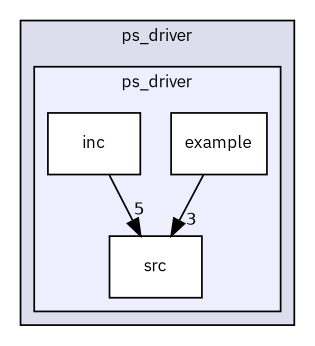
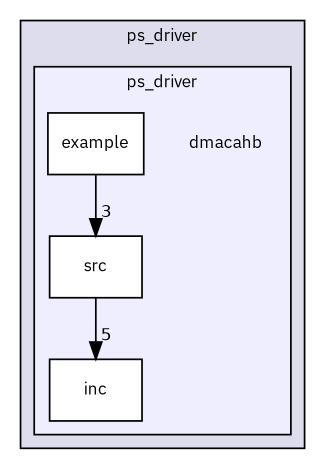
none -> (226, 144)
(121, 198) -> (96, 320)
